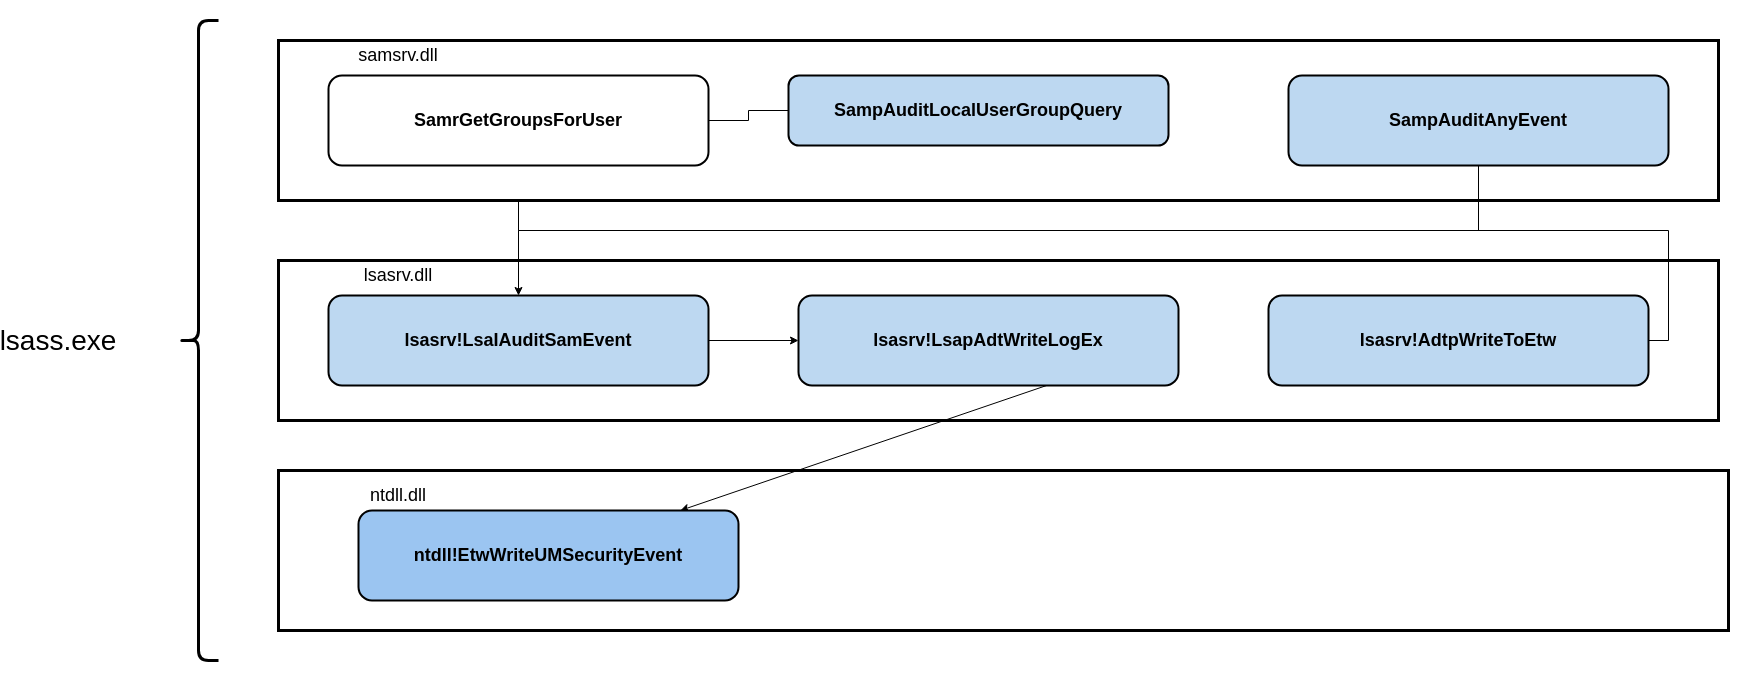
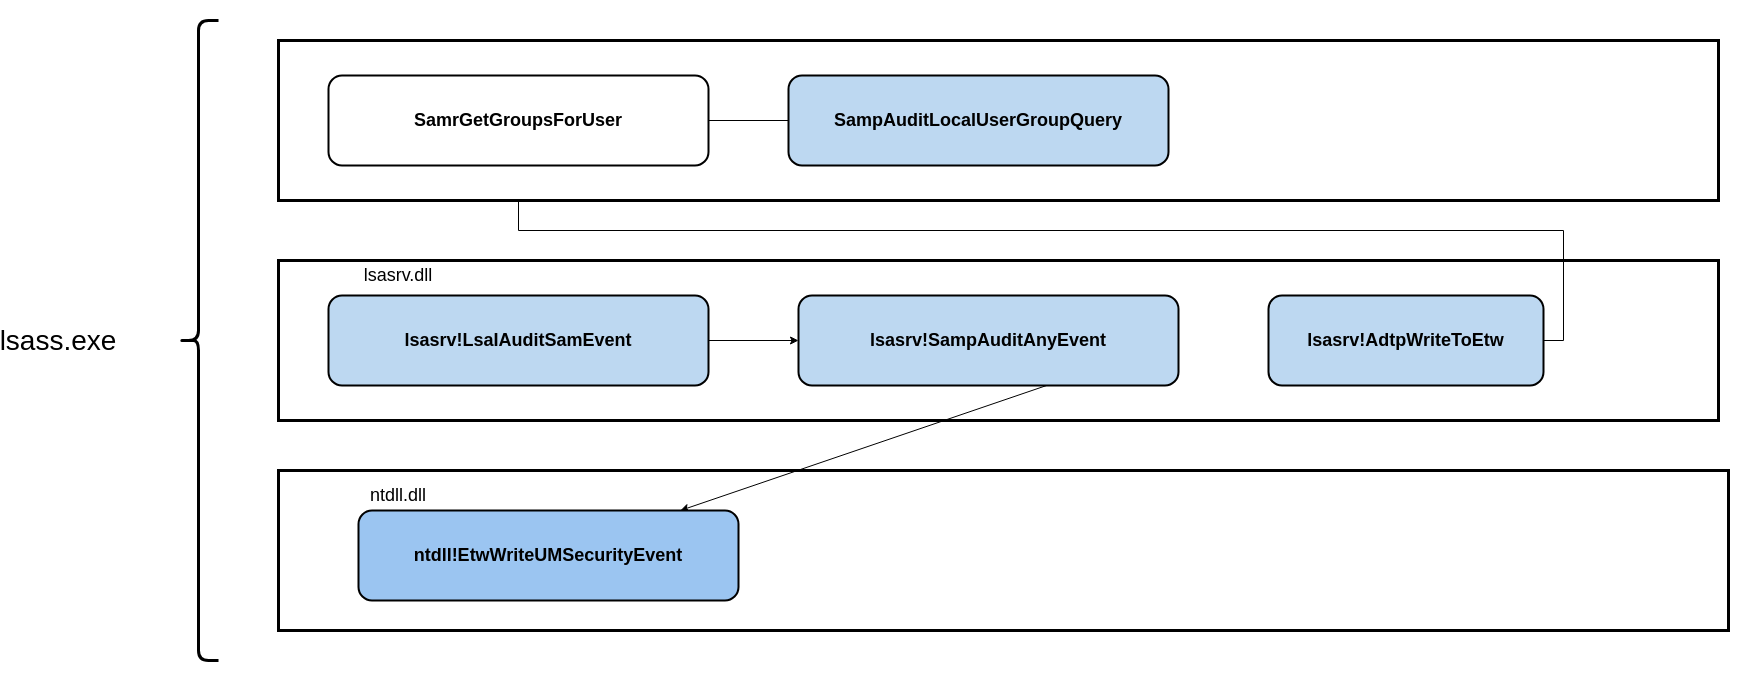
(399, 56) -> none
(979, 111) -> (979, 121)
(1479, 121) -> none
(1479, 197) -> none
(989, 341) -> (989, 341)
(1459, 341) -> (1406, 341)
